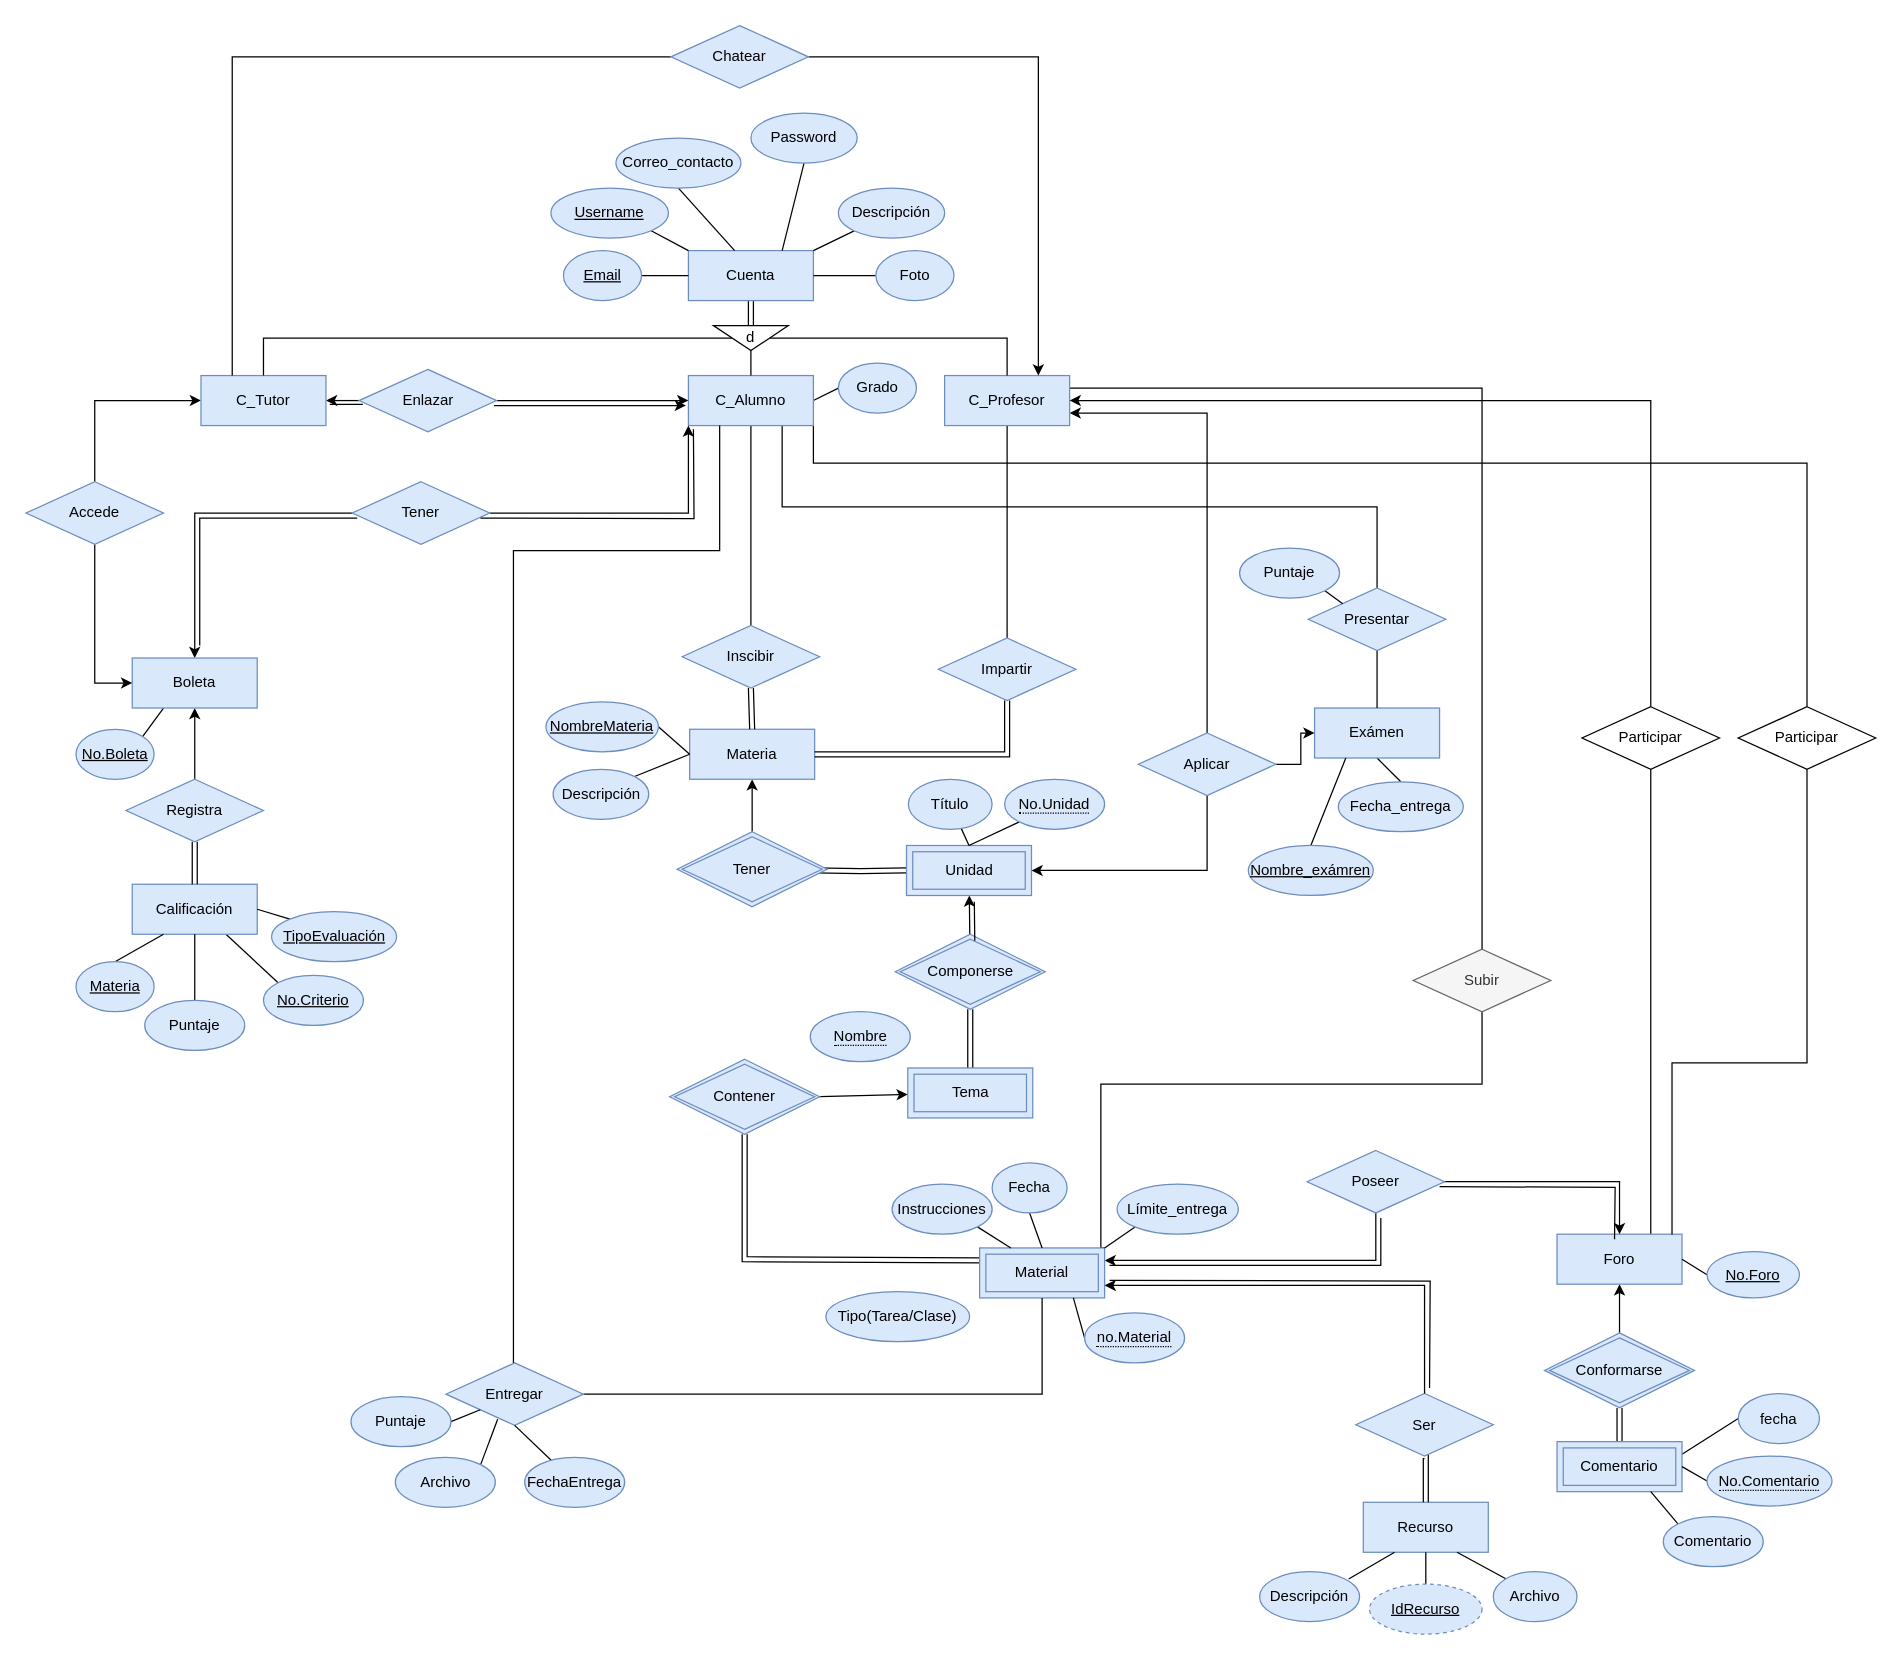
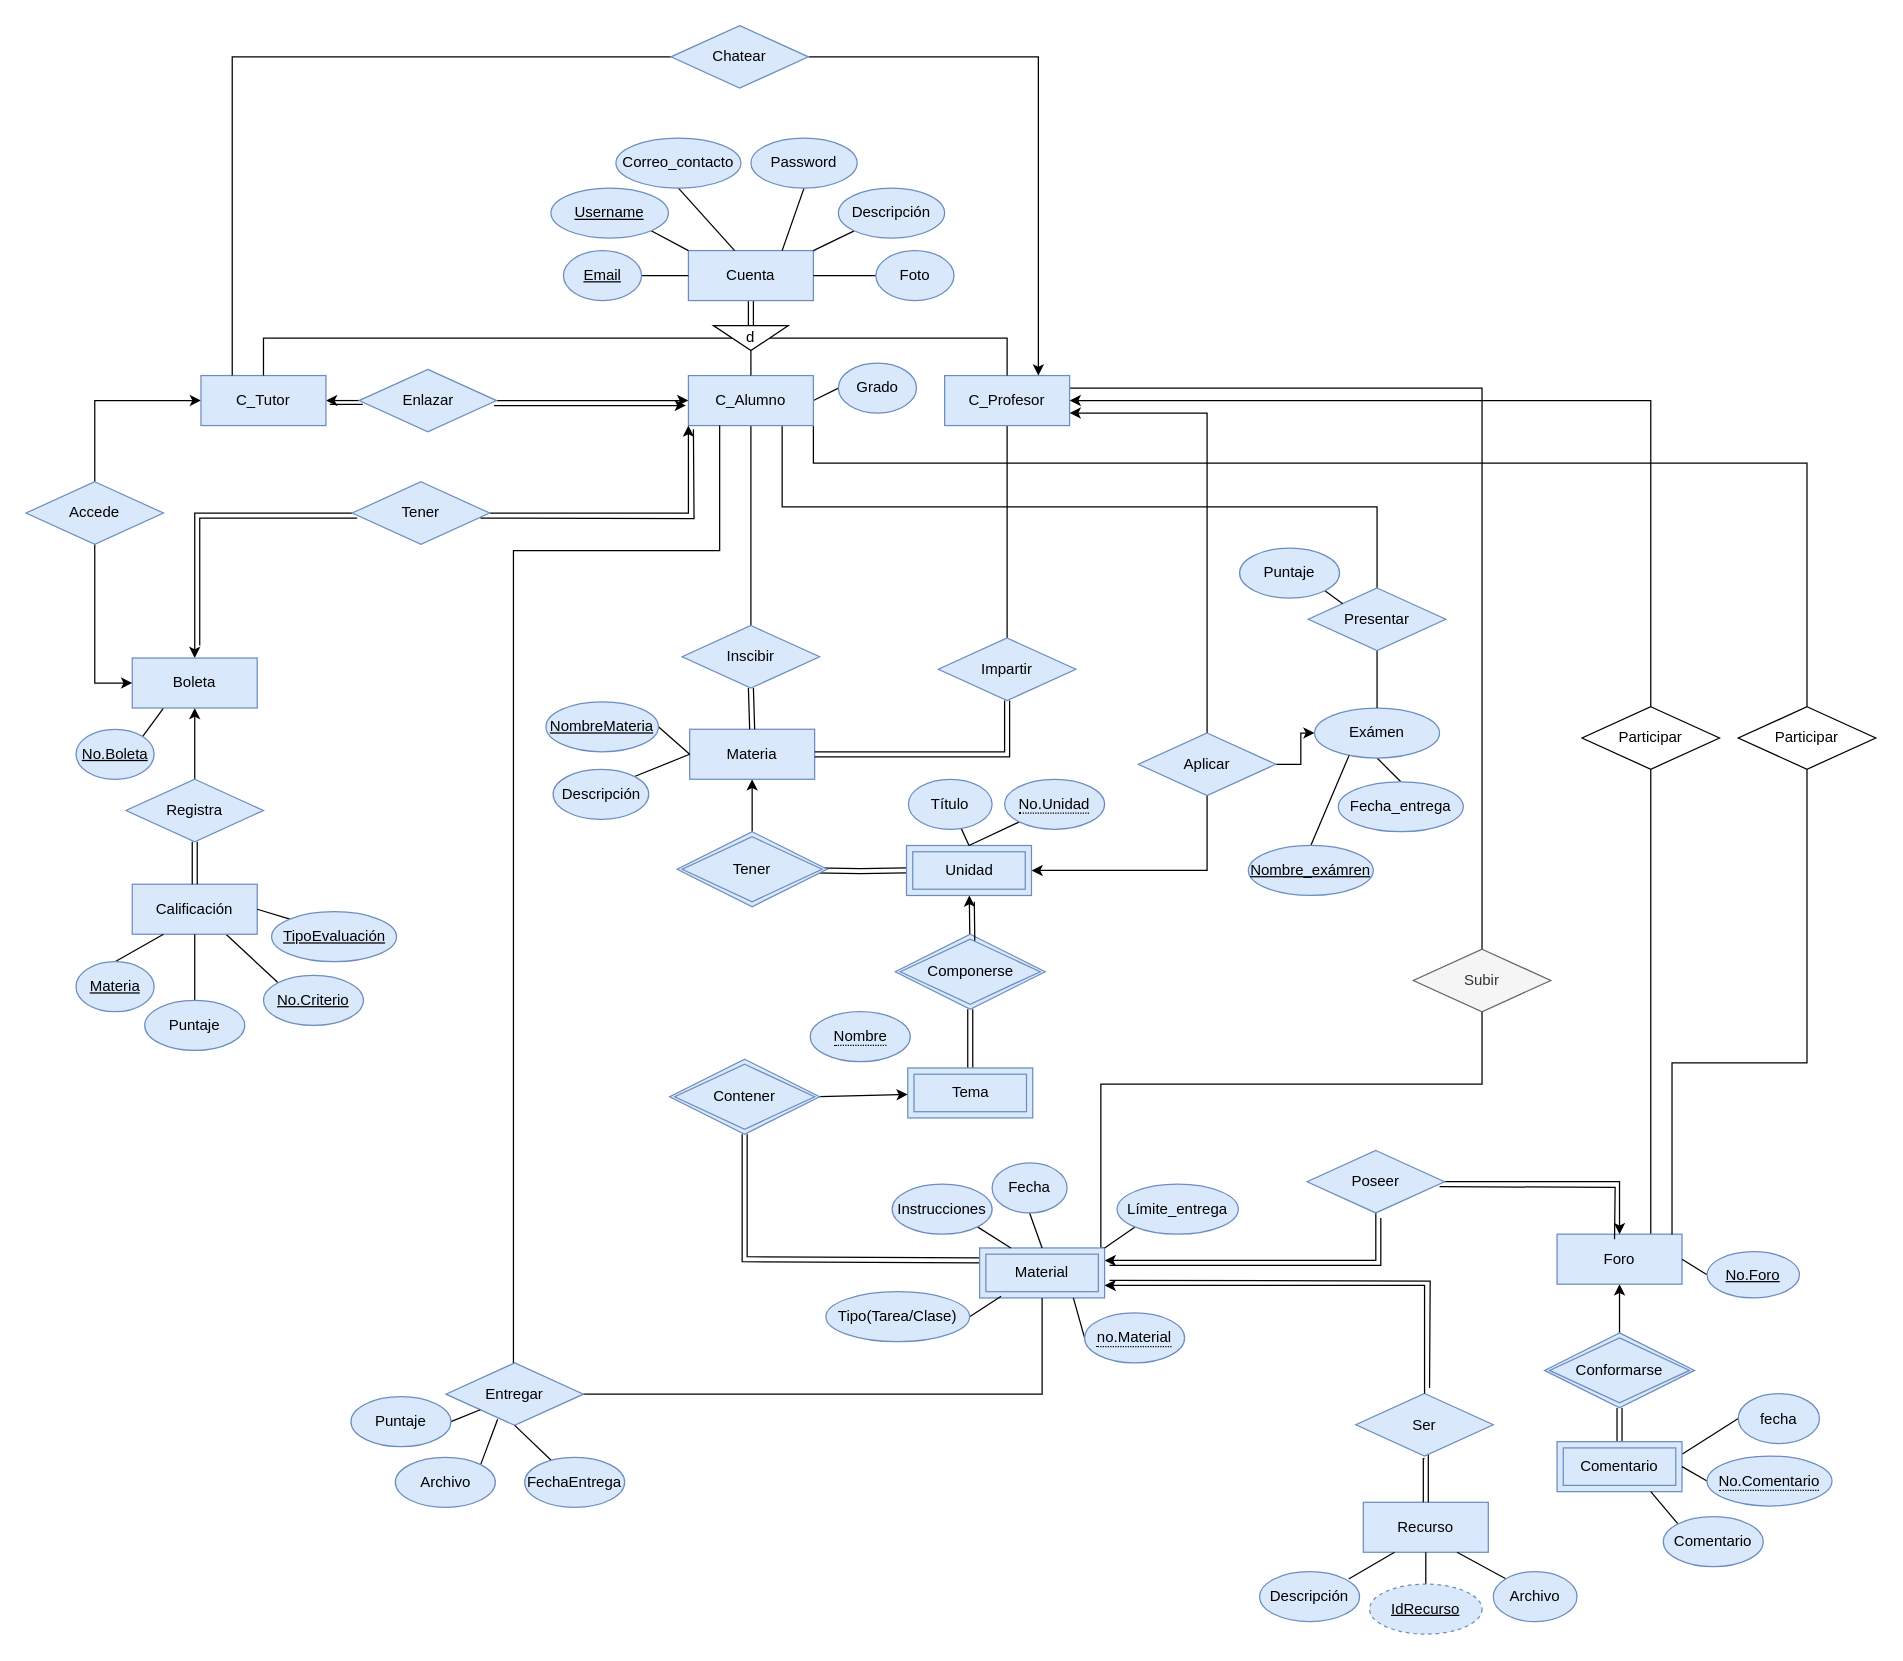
(804, 138) -> (804, 163)
(1377, 733) -> (1377, 733)
none -> (985, 1307)
